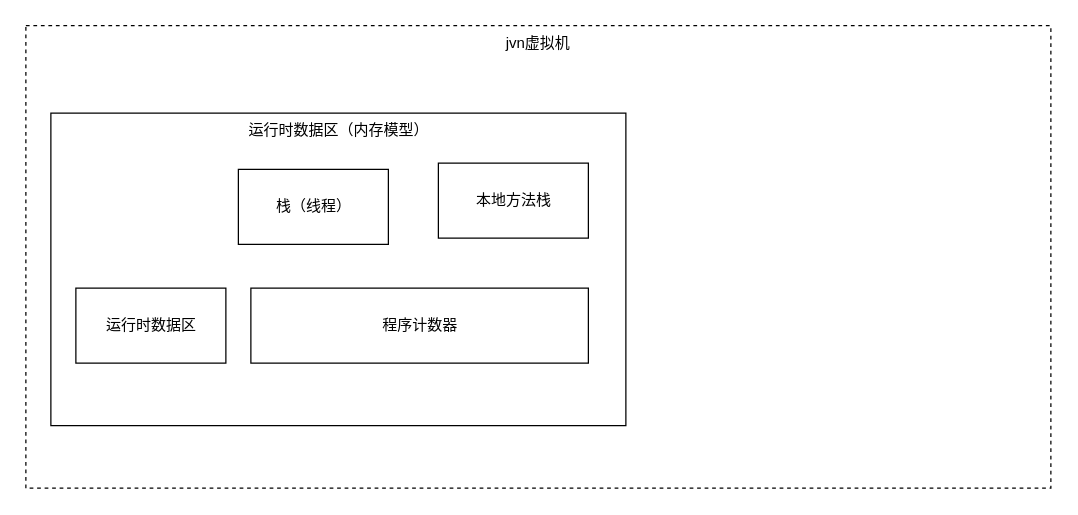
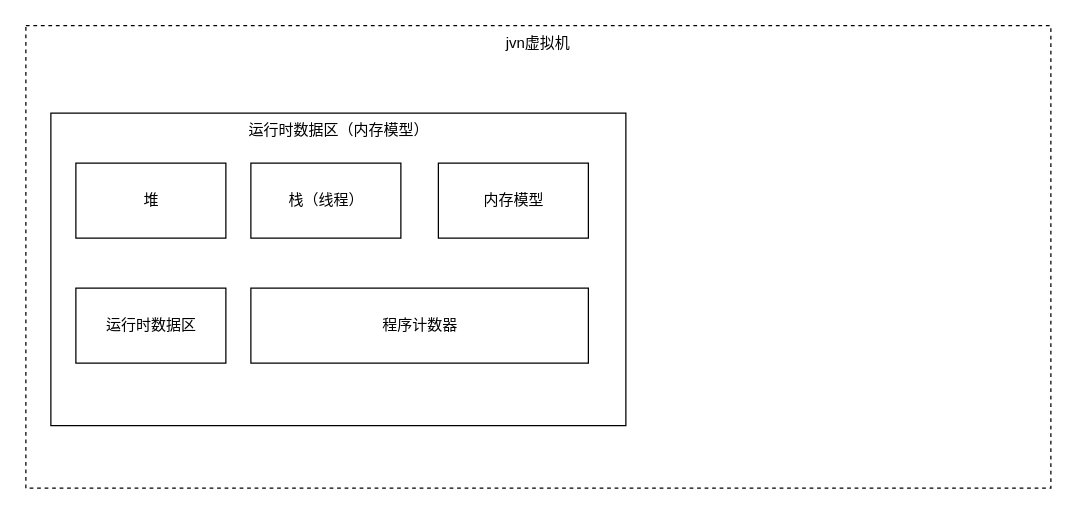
none -> (151, 201)
(514, 201) -> (514, 201)
(313, 207) -> (326, 201)
